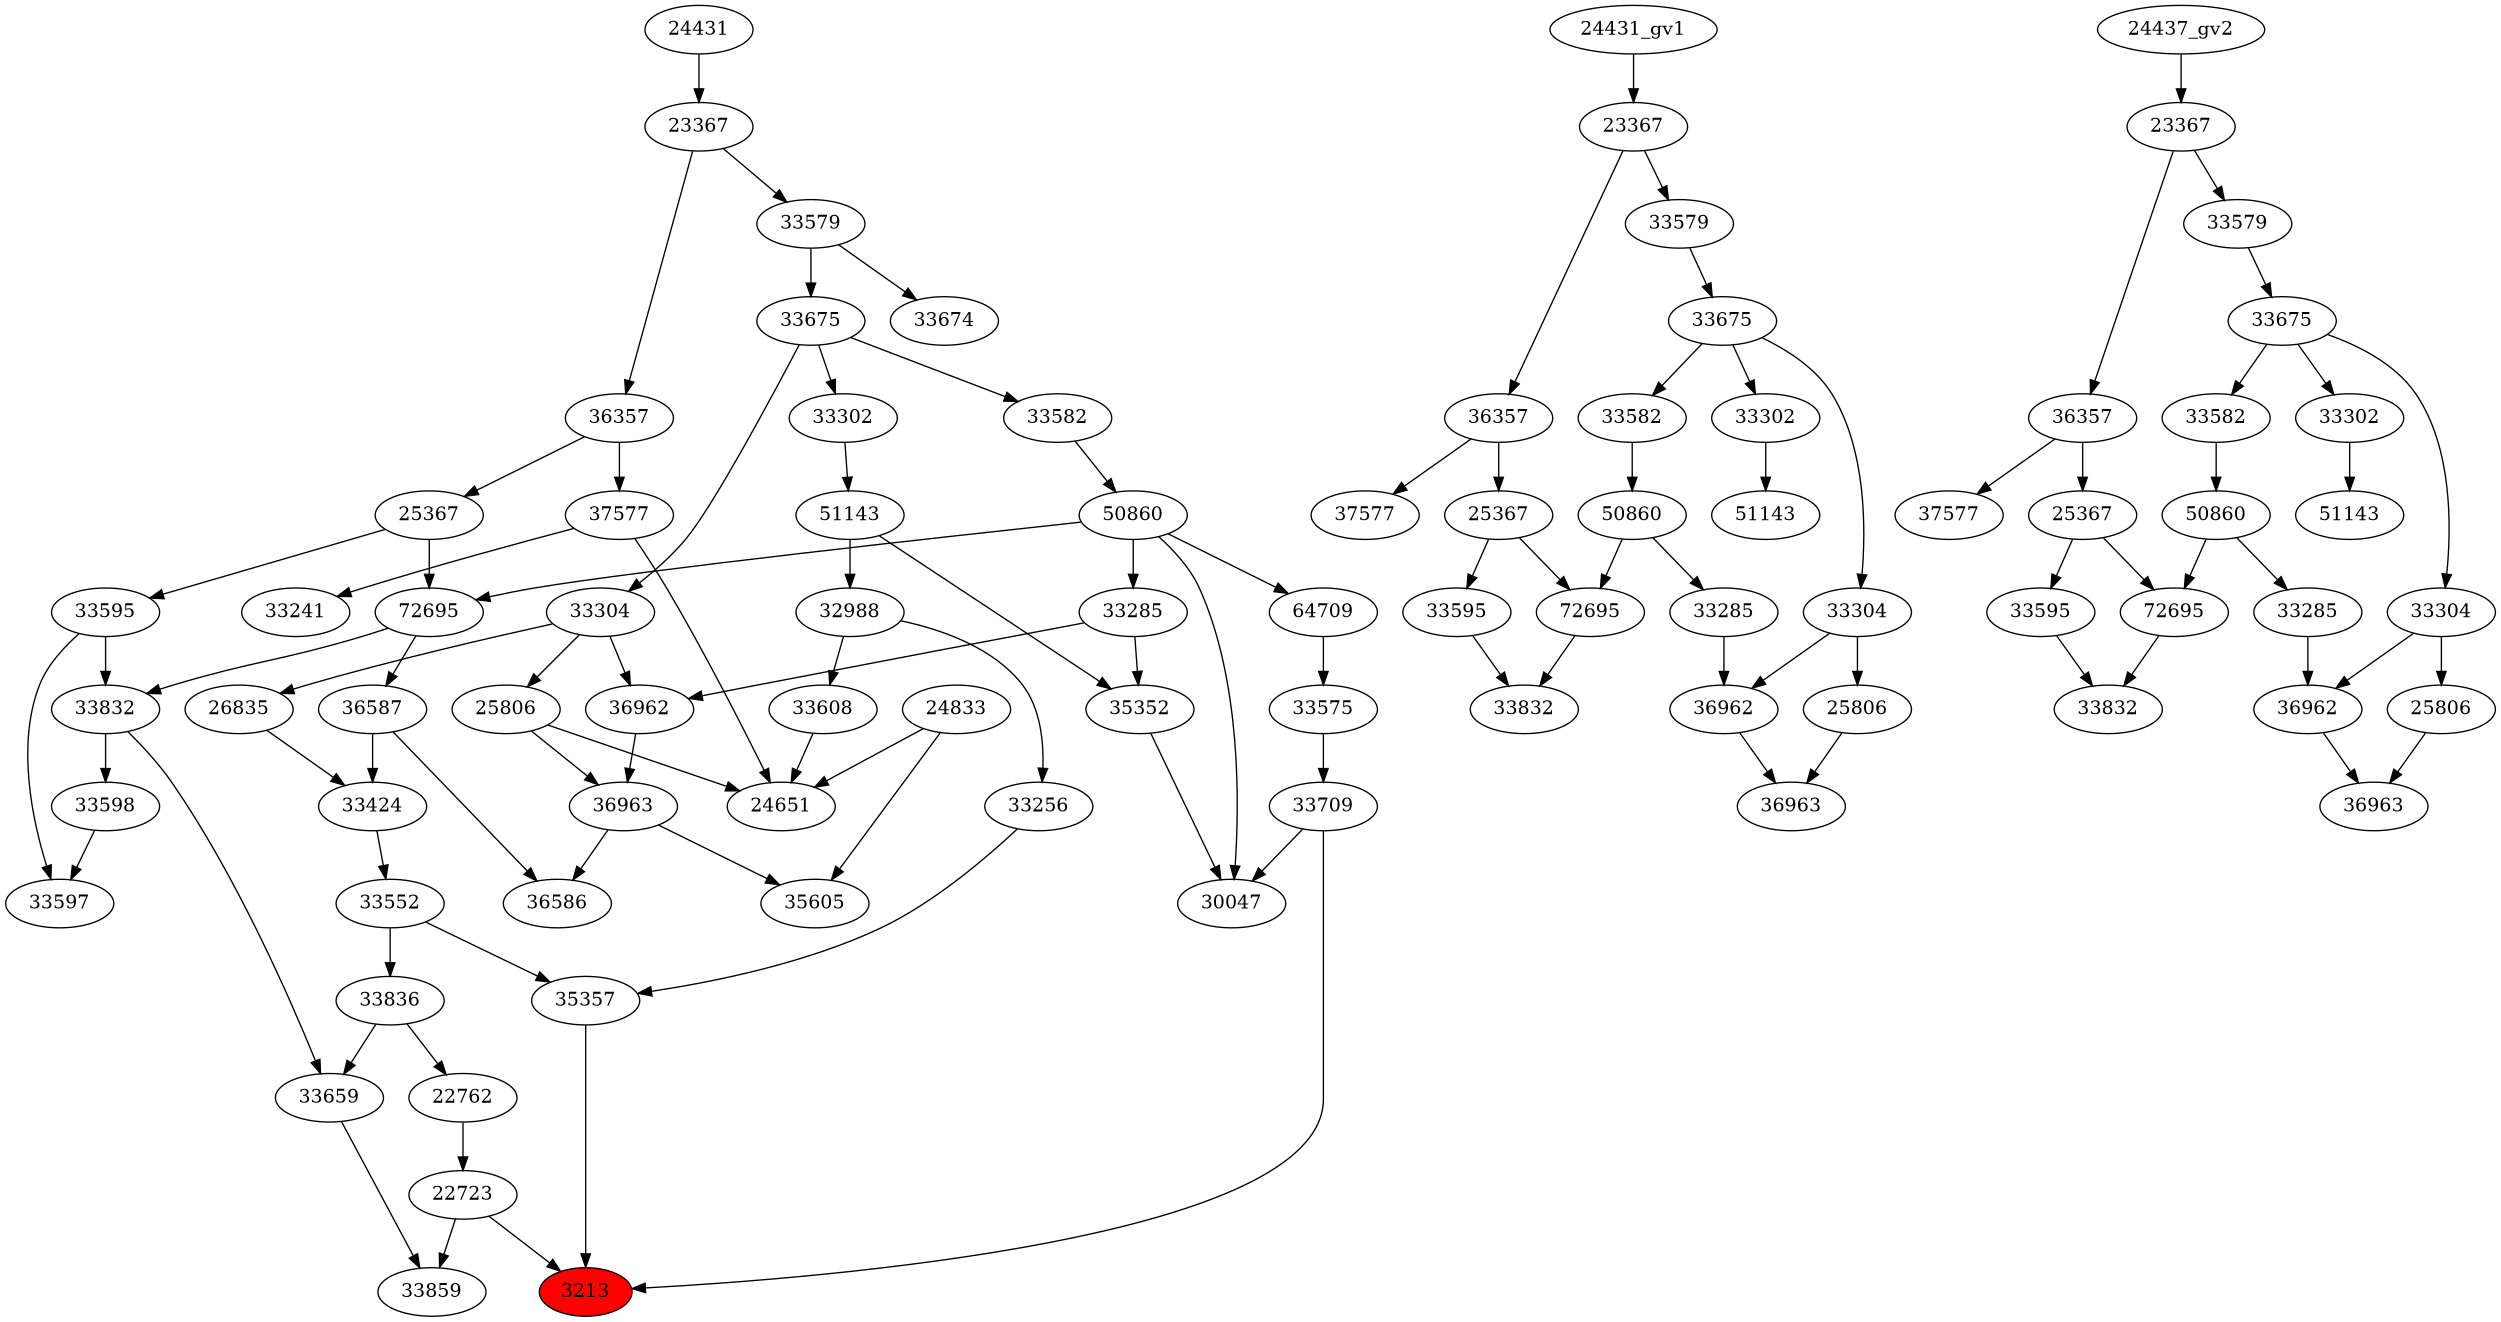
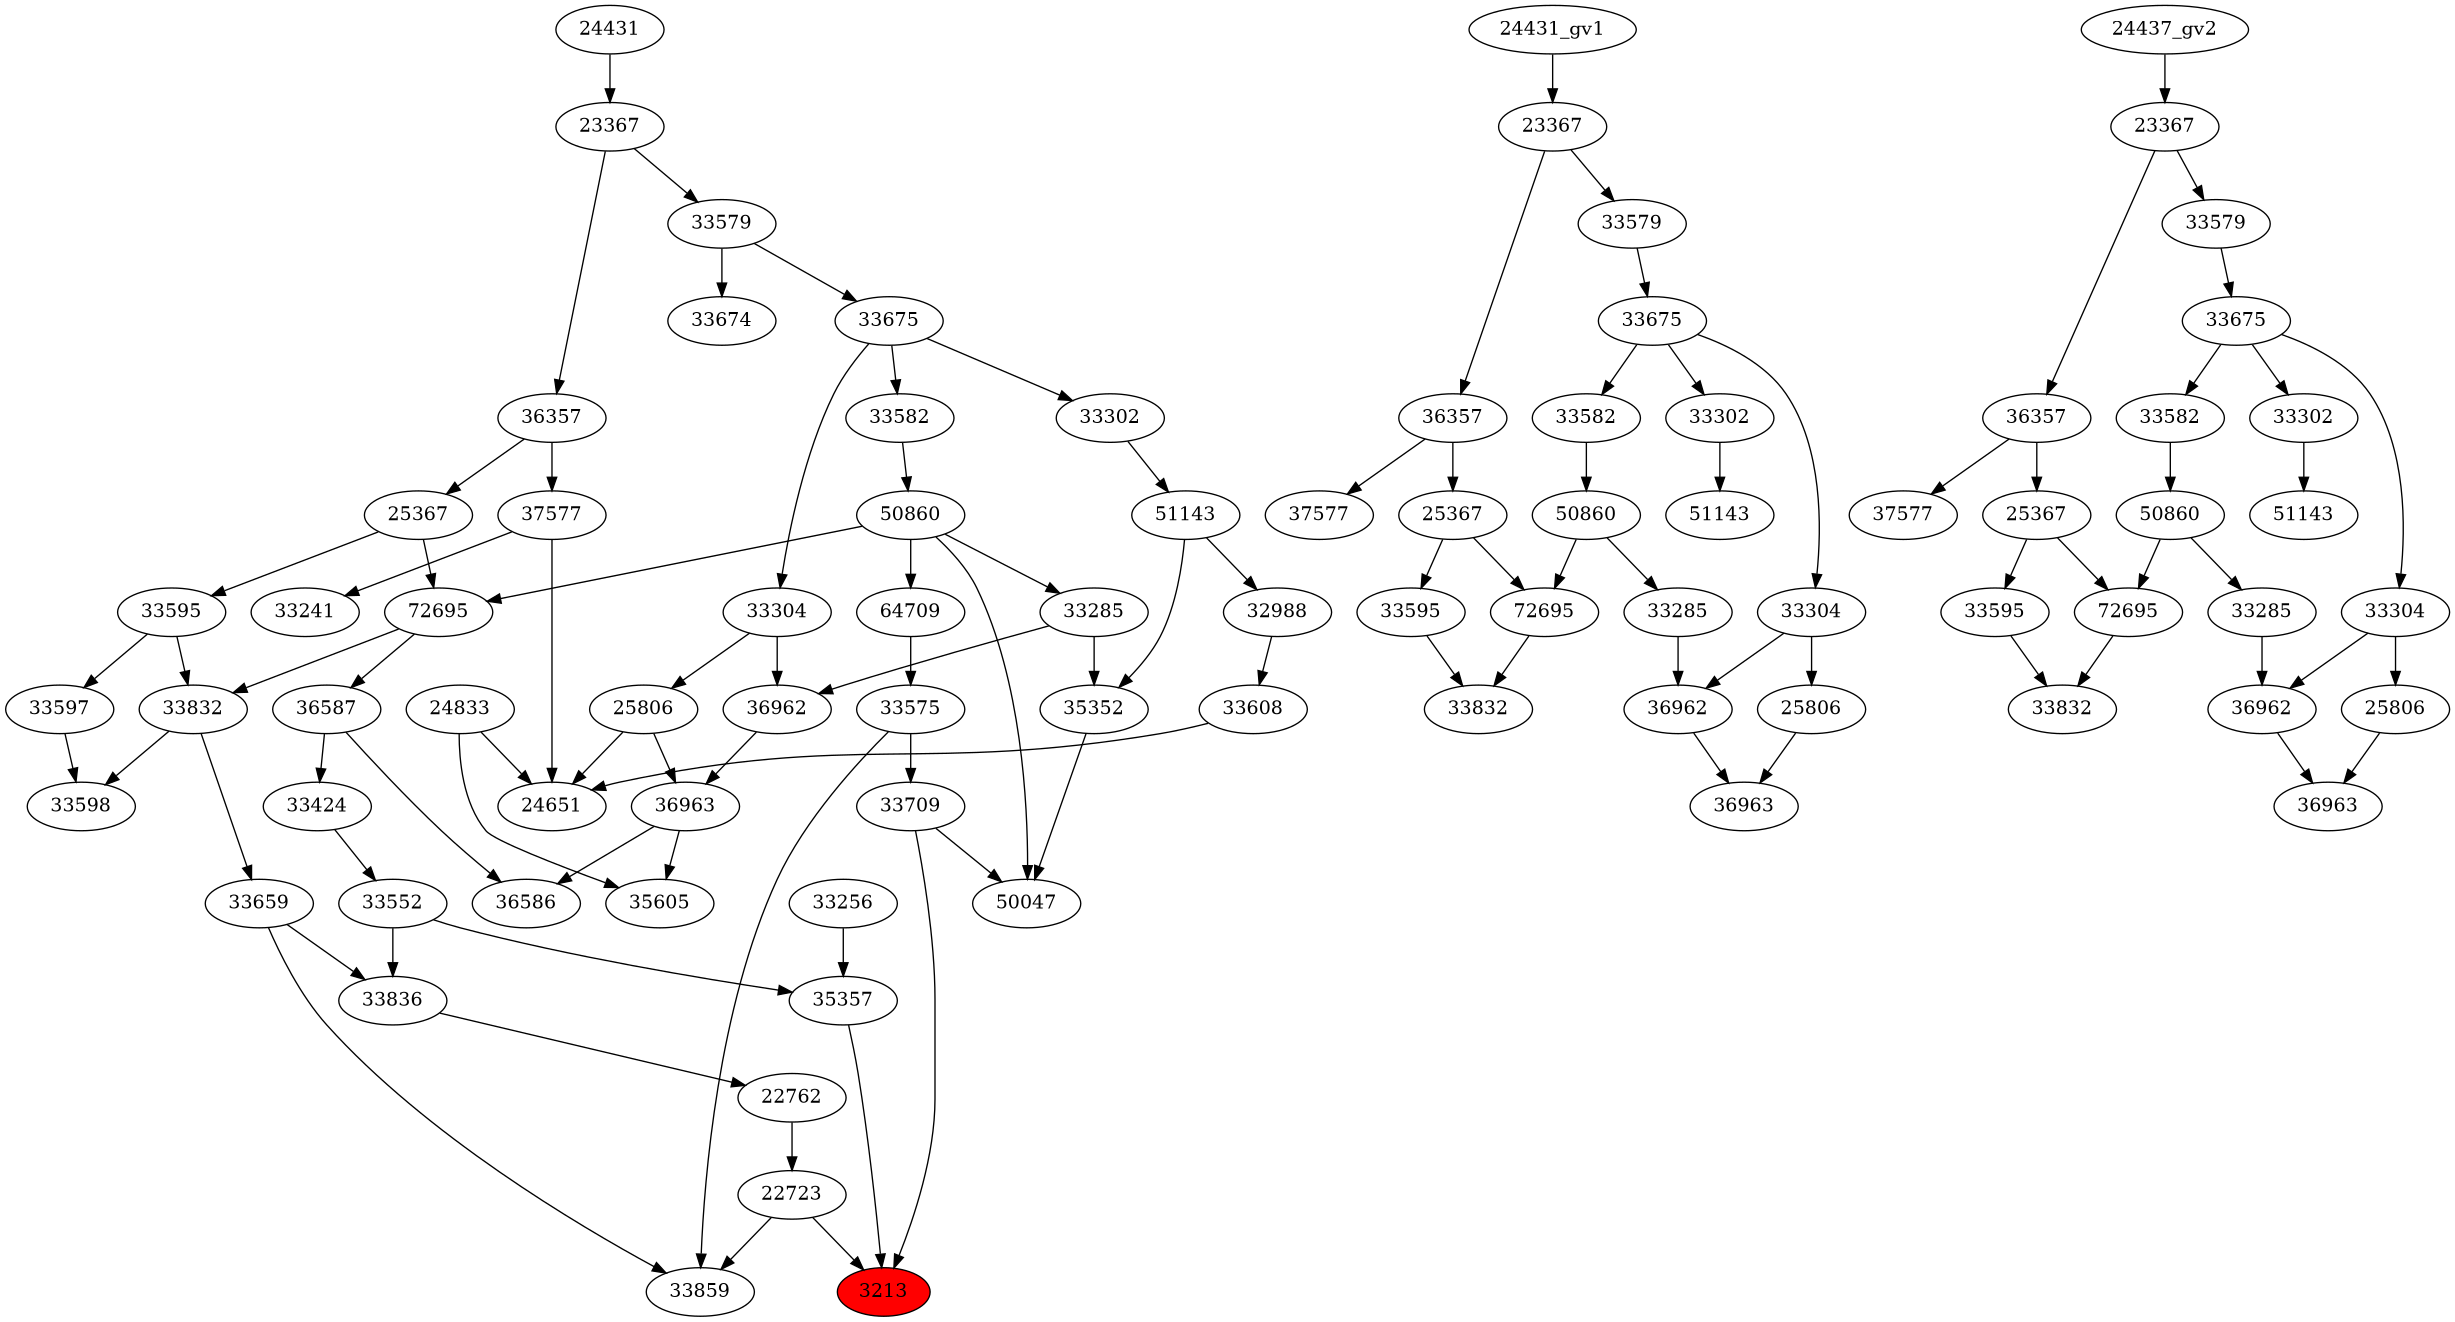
(1004, 666) -> none
(239, 709) -> none
(86, 849) -> (69, 751)
(1232, 904) -> (1027, 904)
none -> (744, 973)
(363, 1043) -> (320, 948)
